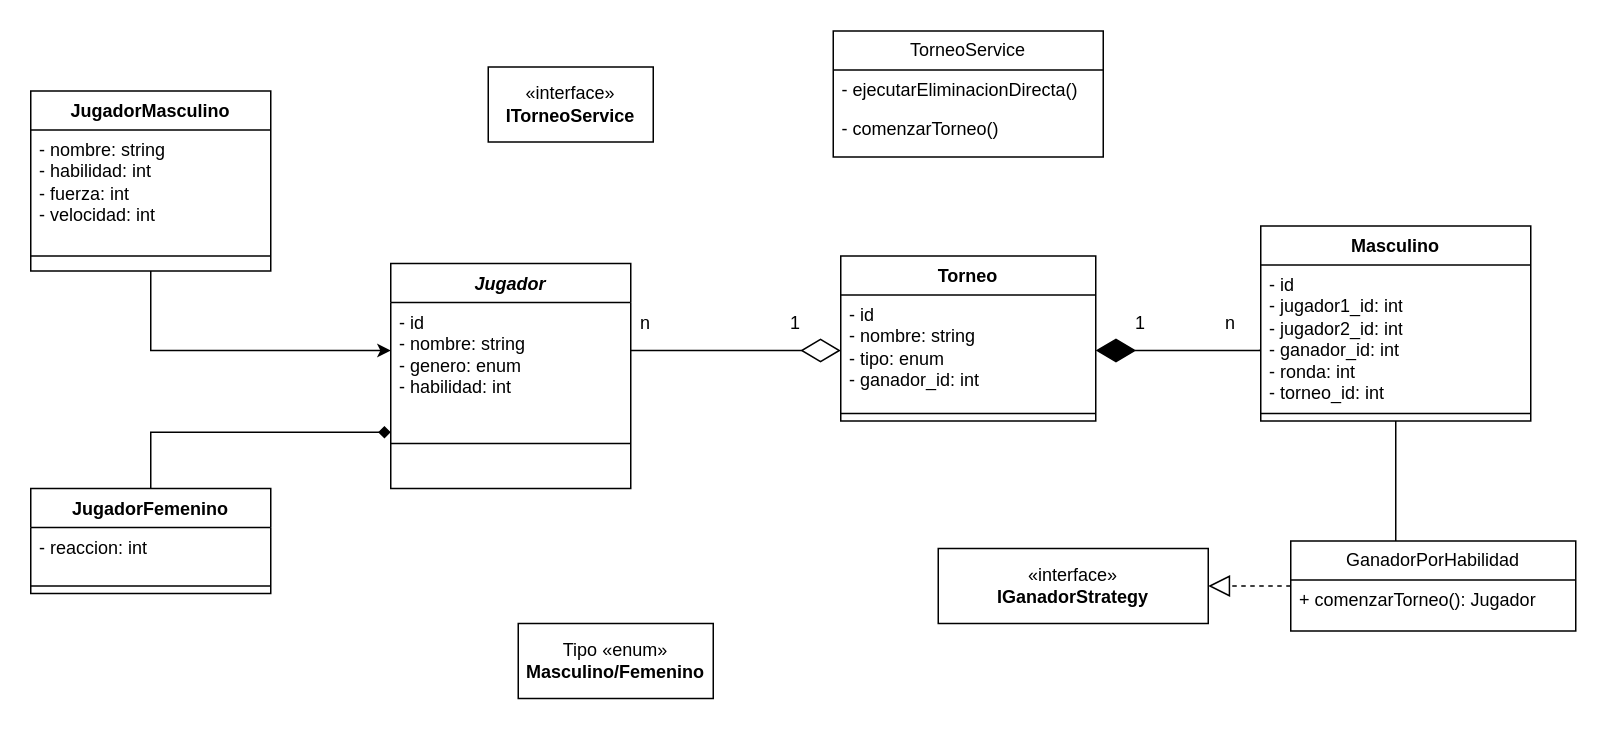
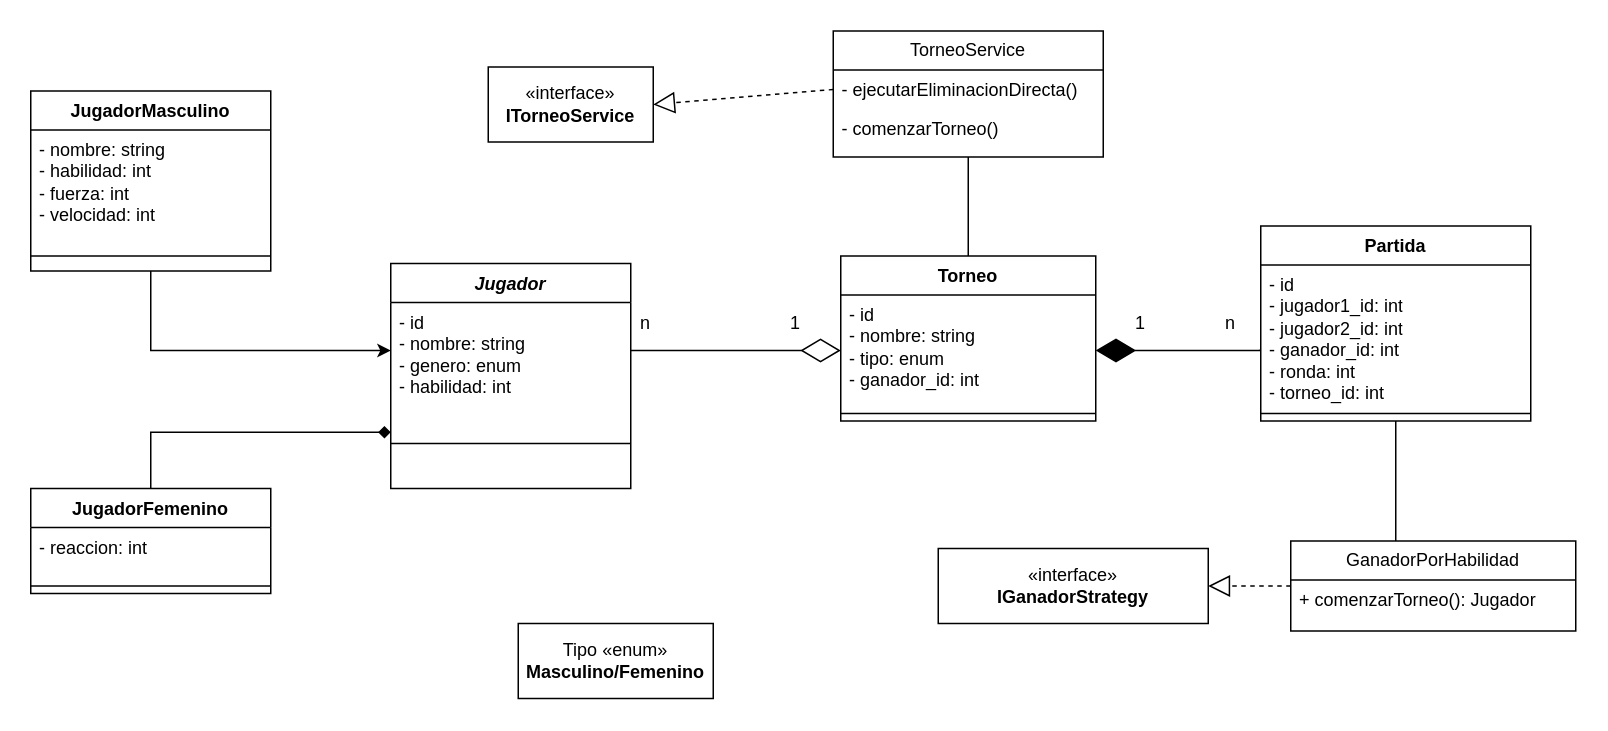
none -> (754, 96)
none -> (968, 207)
(1396, 247) -> (1396, 247)
